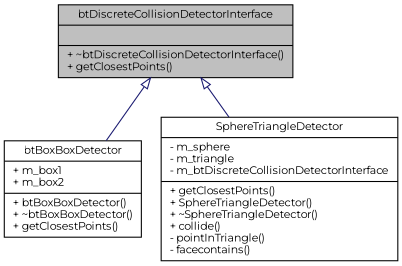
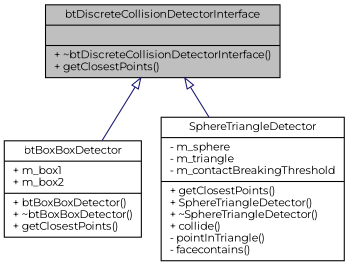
(279, 171) -> (253, 171)
